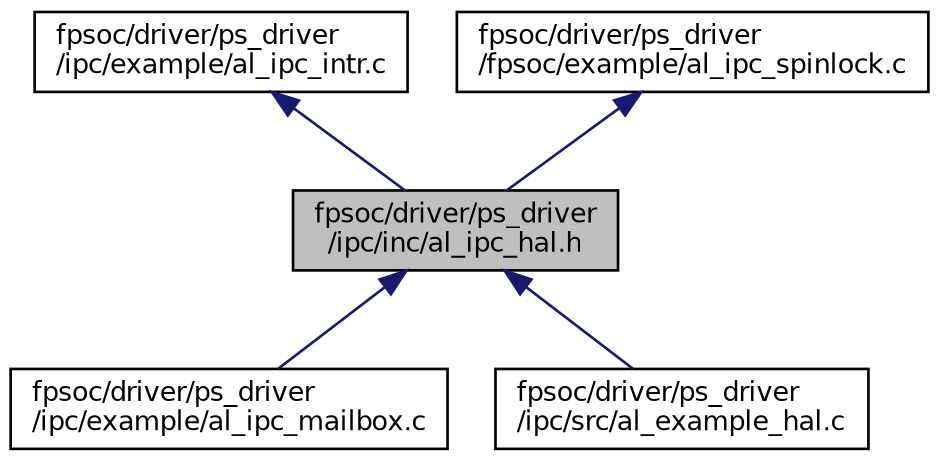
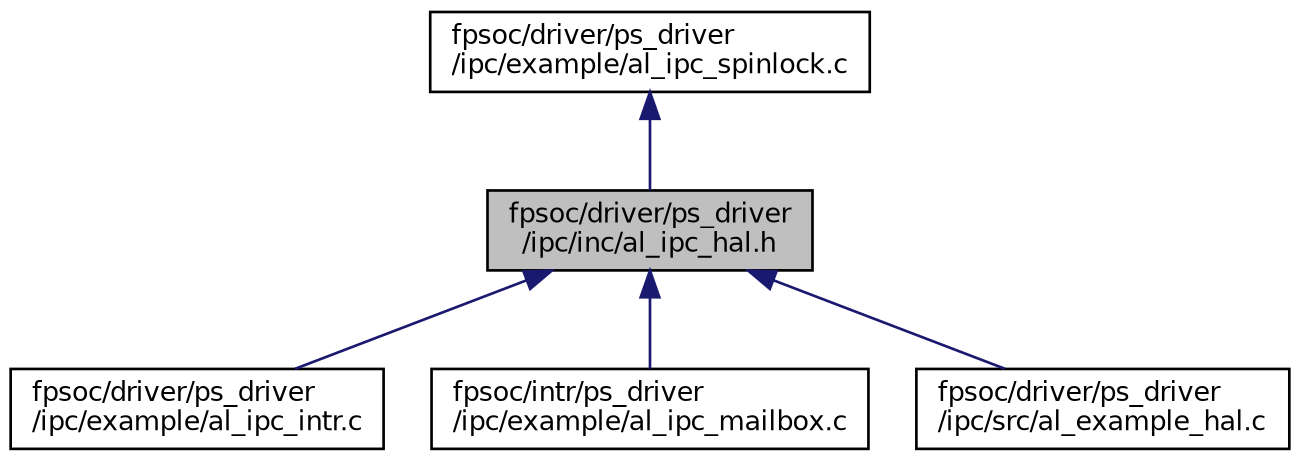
(693, 52) -> (650, 52)
(349, 149) -> (411, 324)
(229, 409) -> (650, 409)
